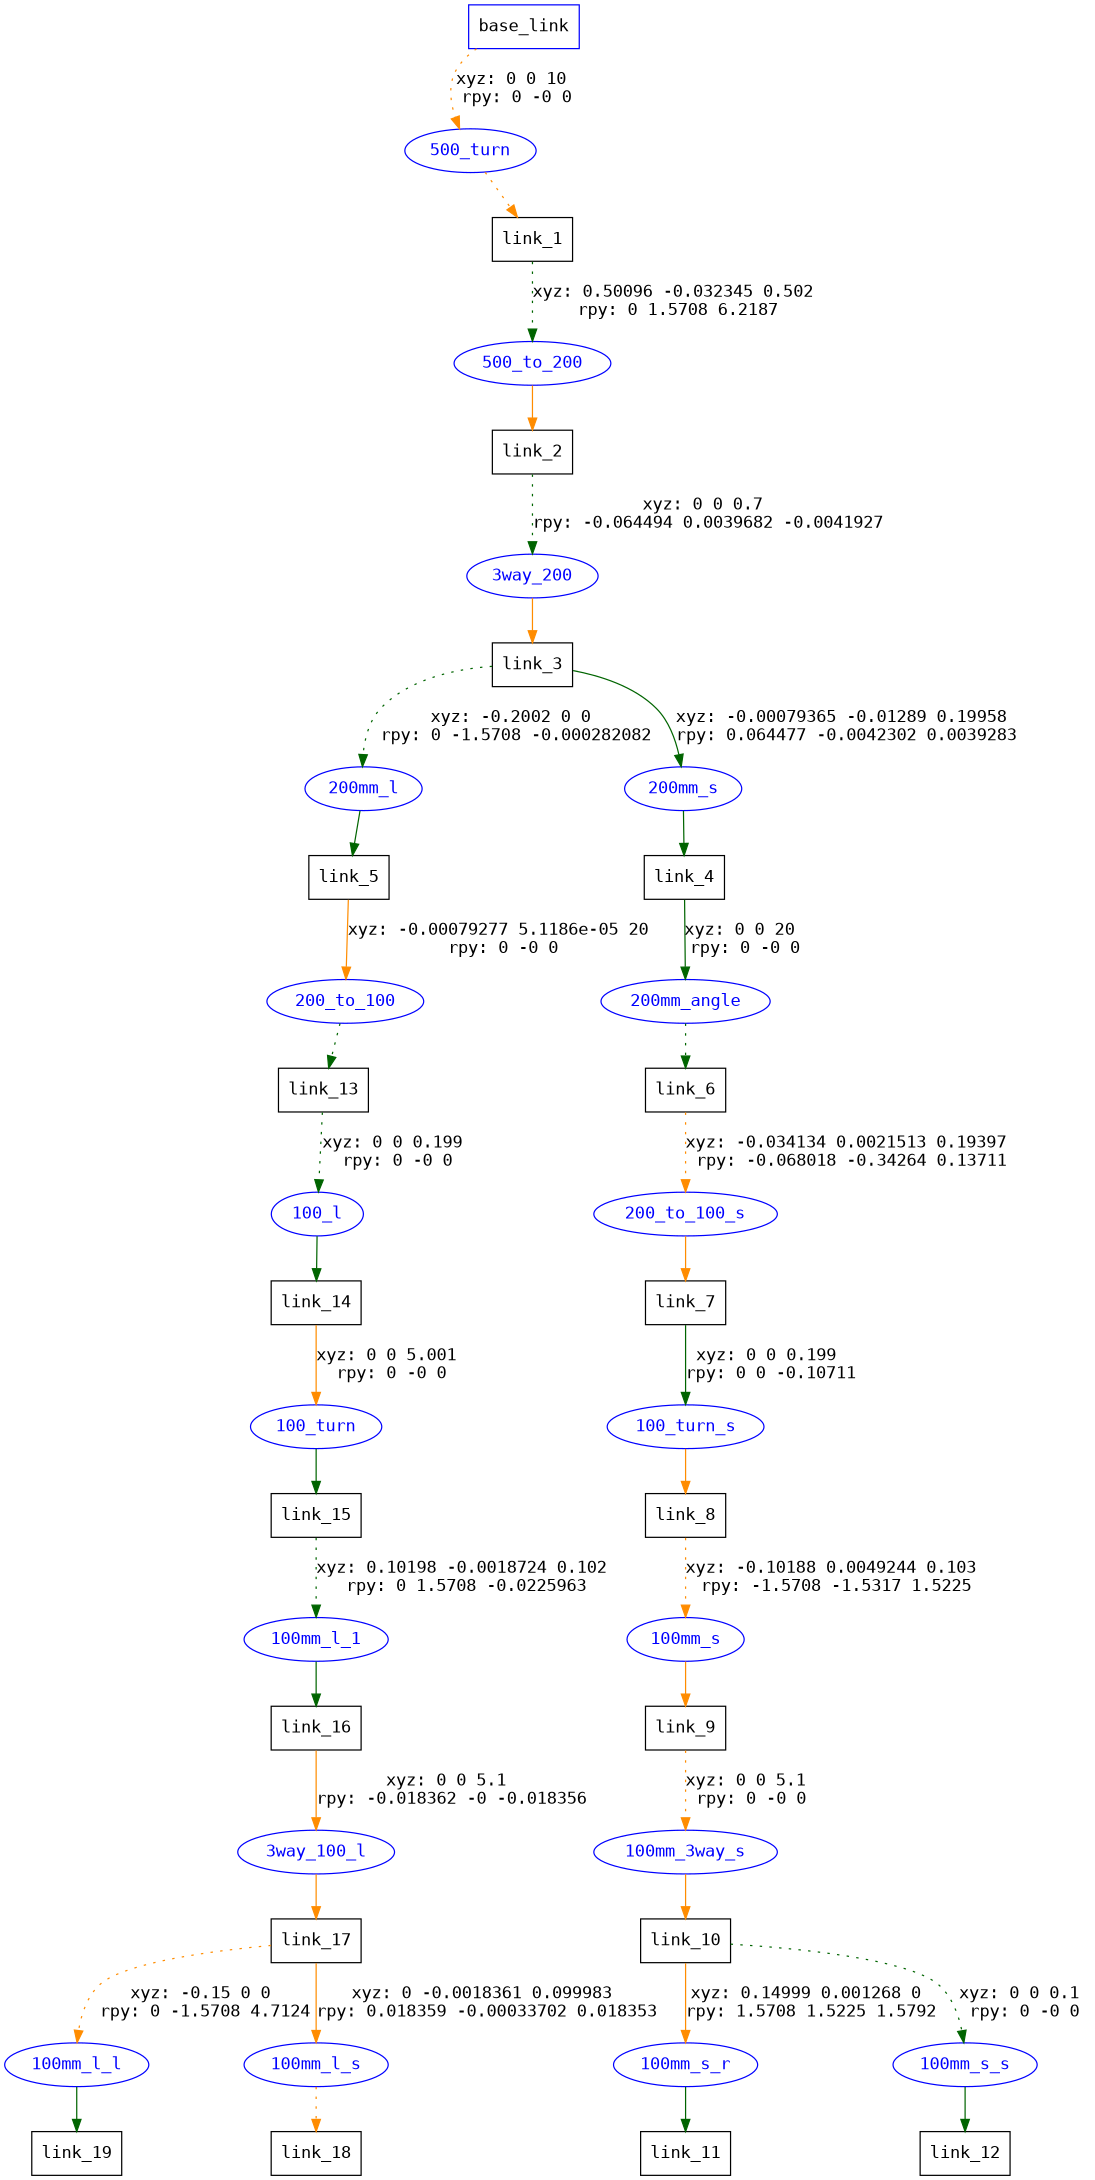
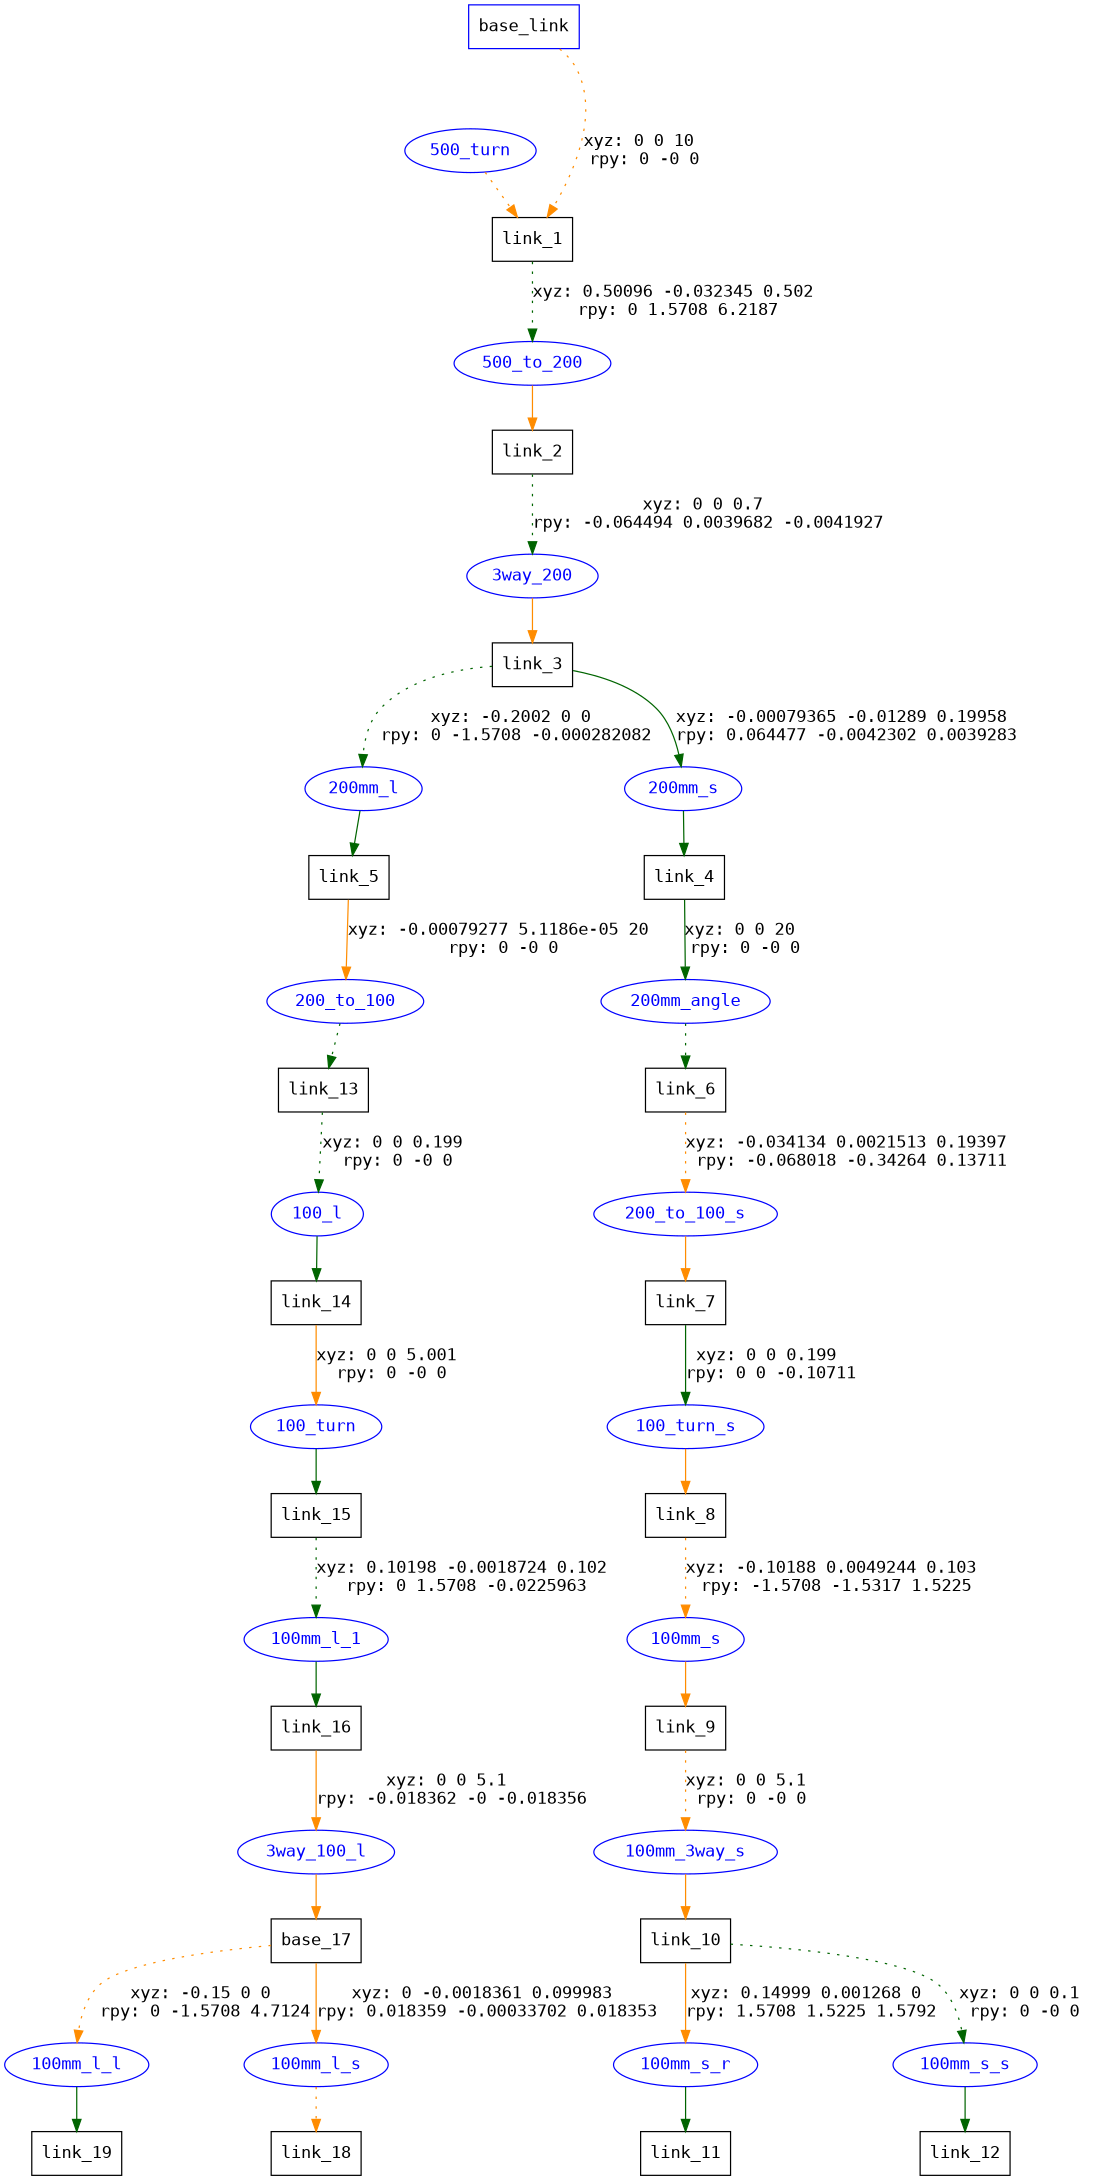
(453, 79) -> (584, 127)
(316, 1941) -> (316, 1941)
